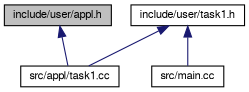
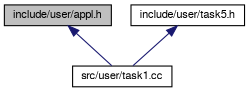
(188, 15) -> (188, 15)
(70, 76) -> (122, 76)
(188, 76) -> none
